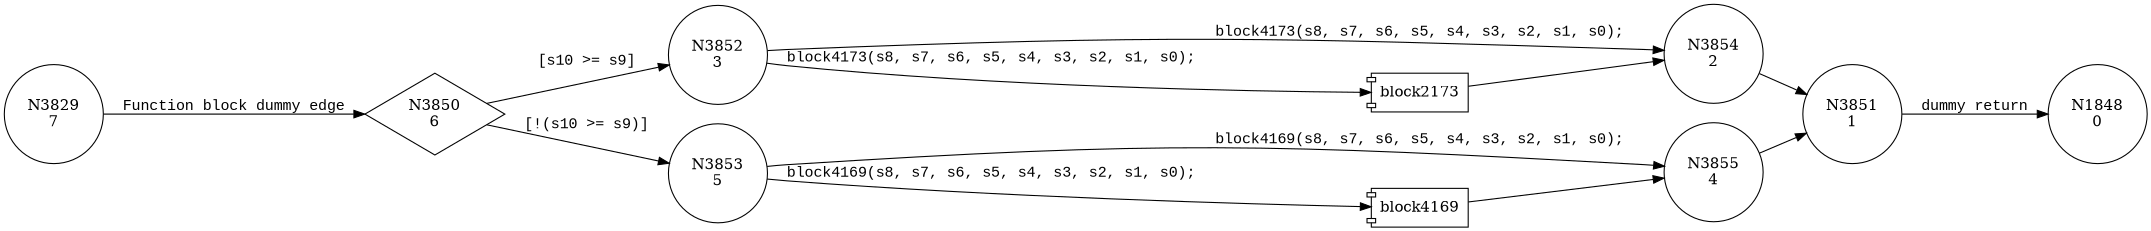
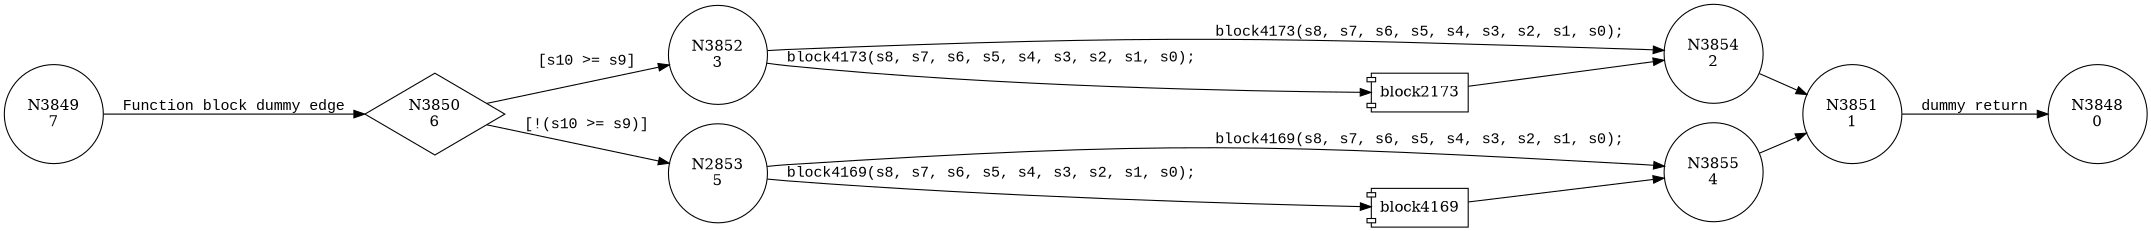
(54, 114) -> (54, 114)
(2098, 114) -> (2098, 114)
(718, 173) -> (718, 173)
